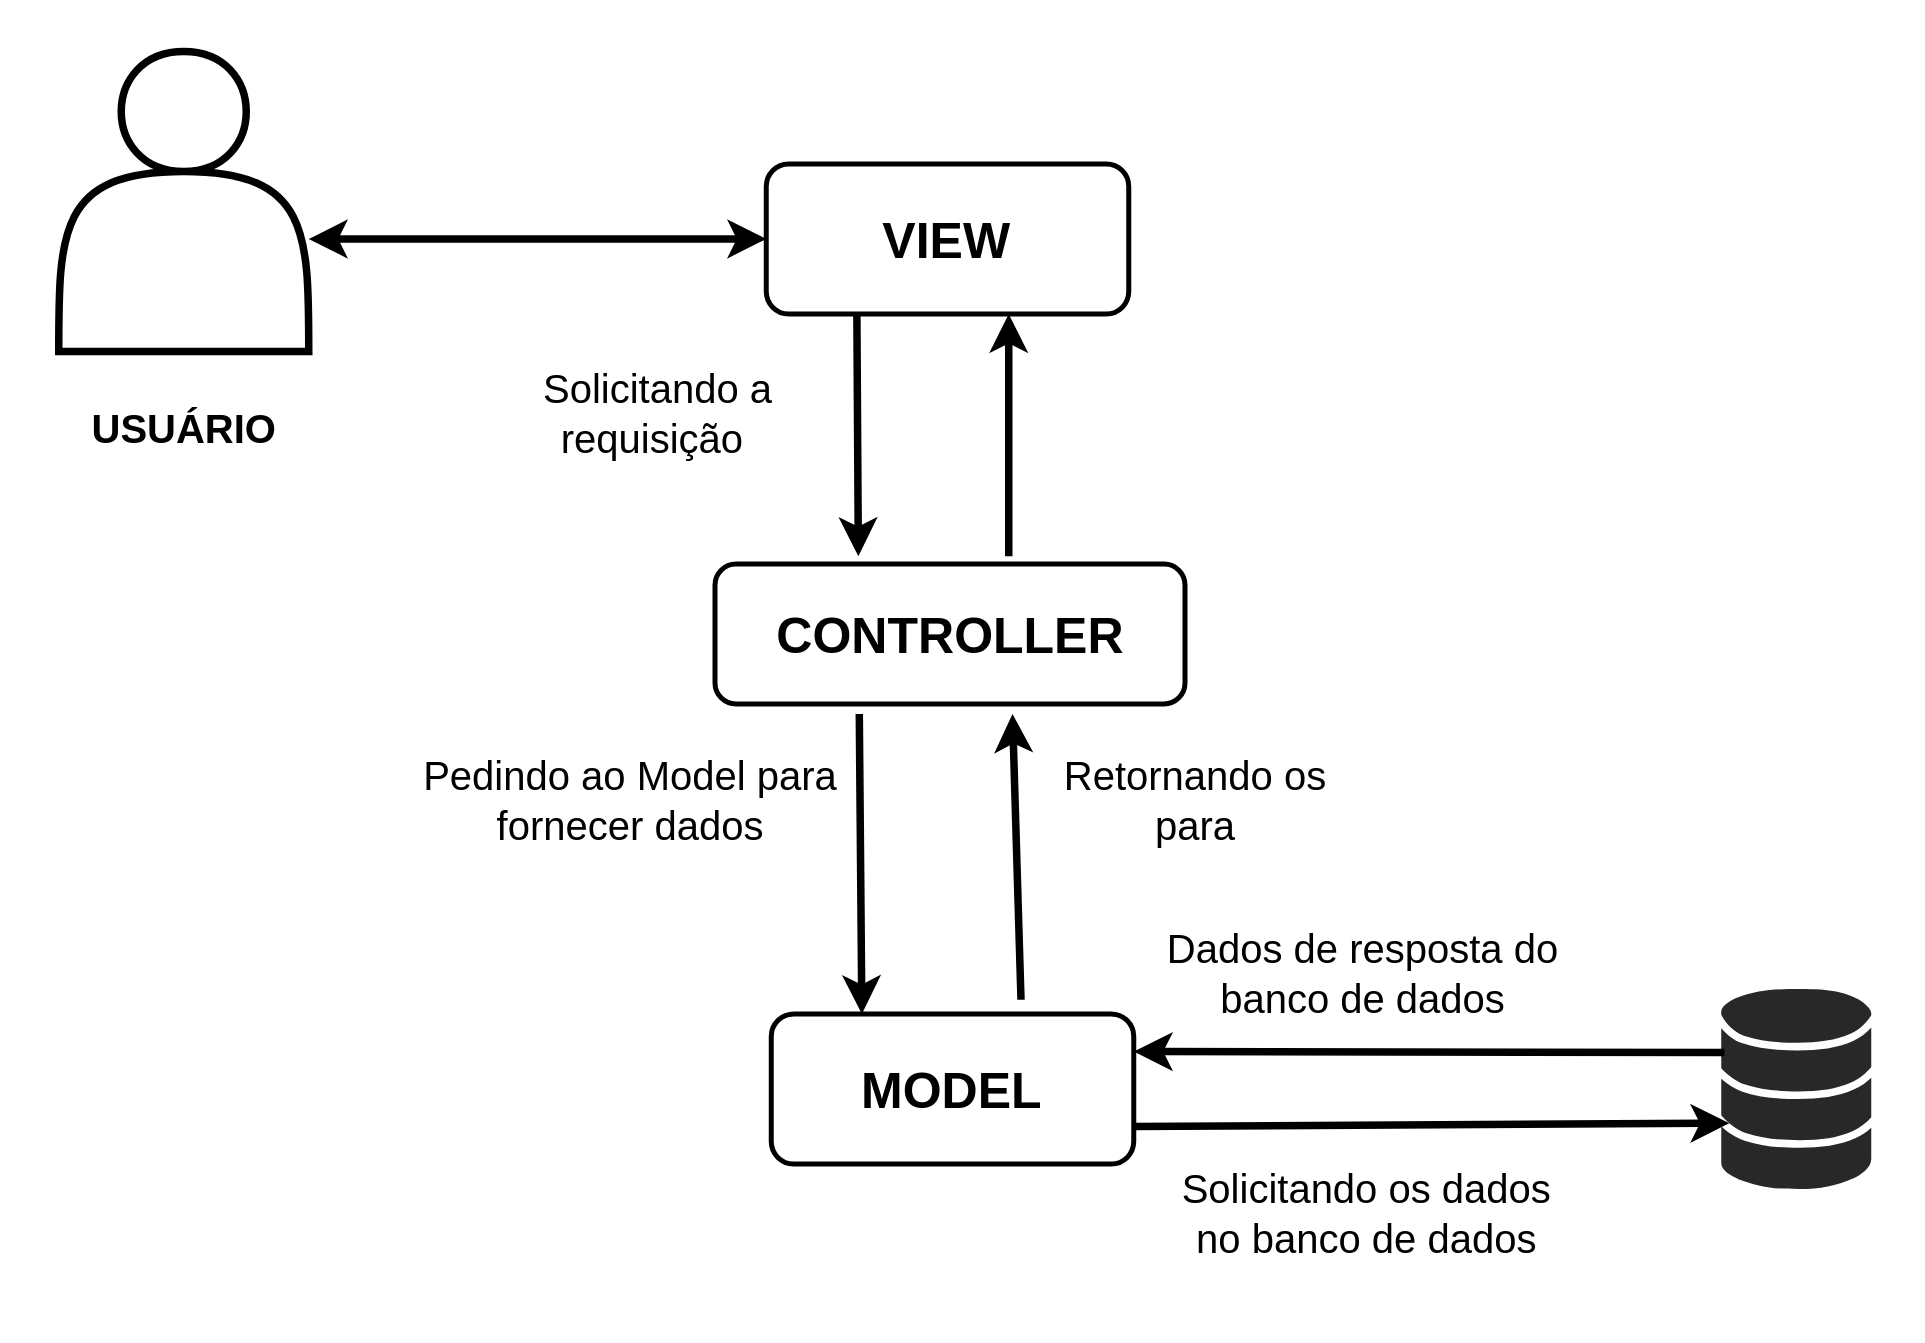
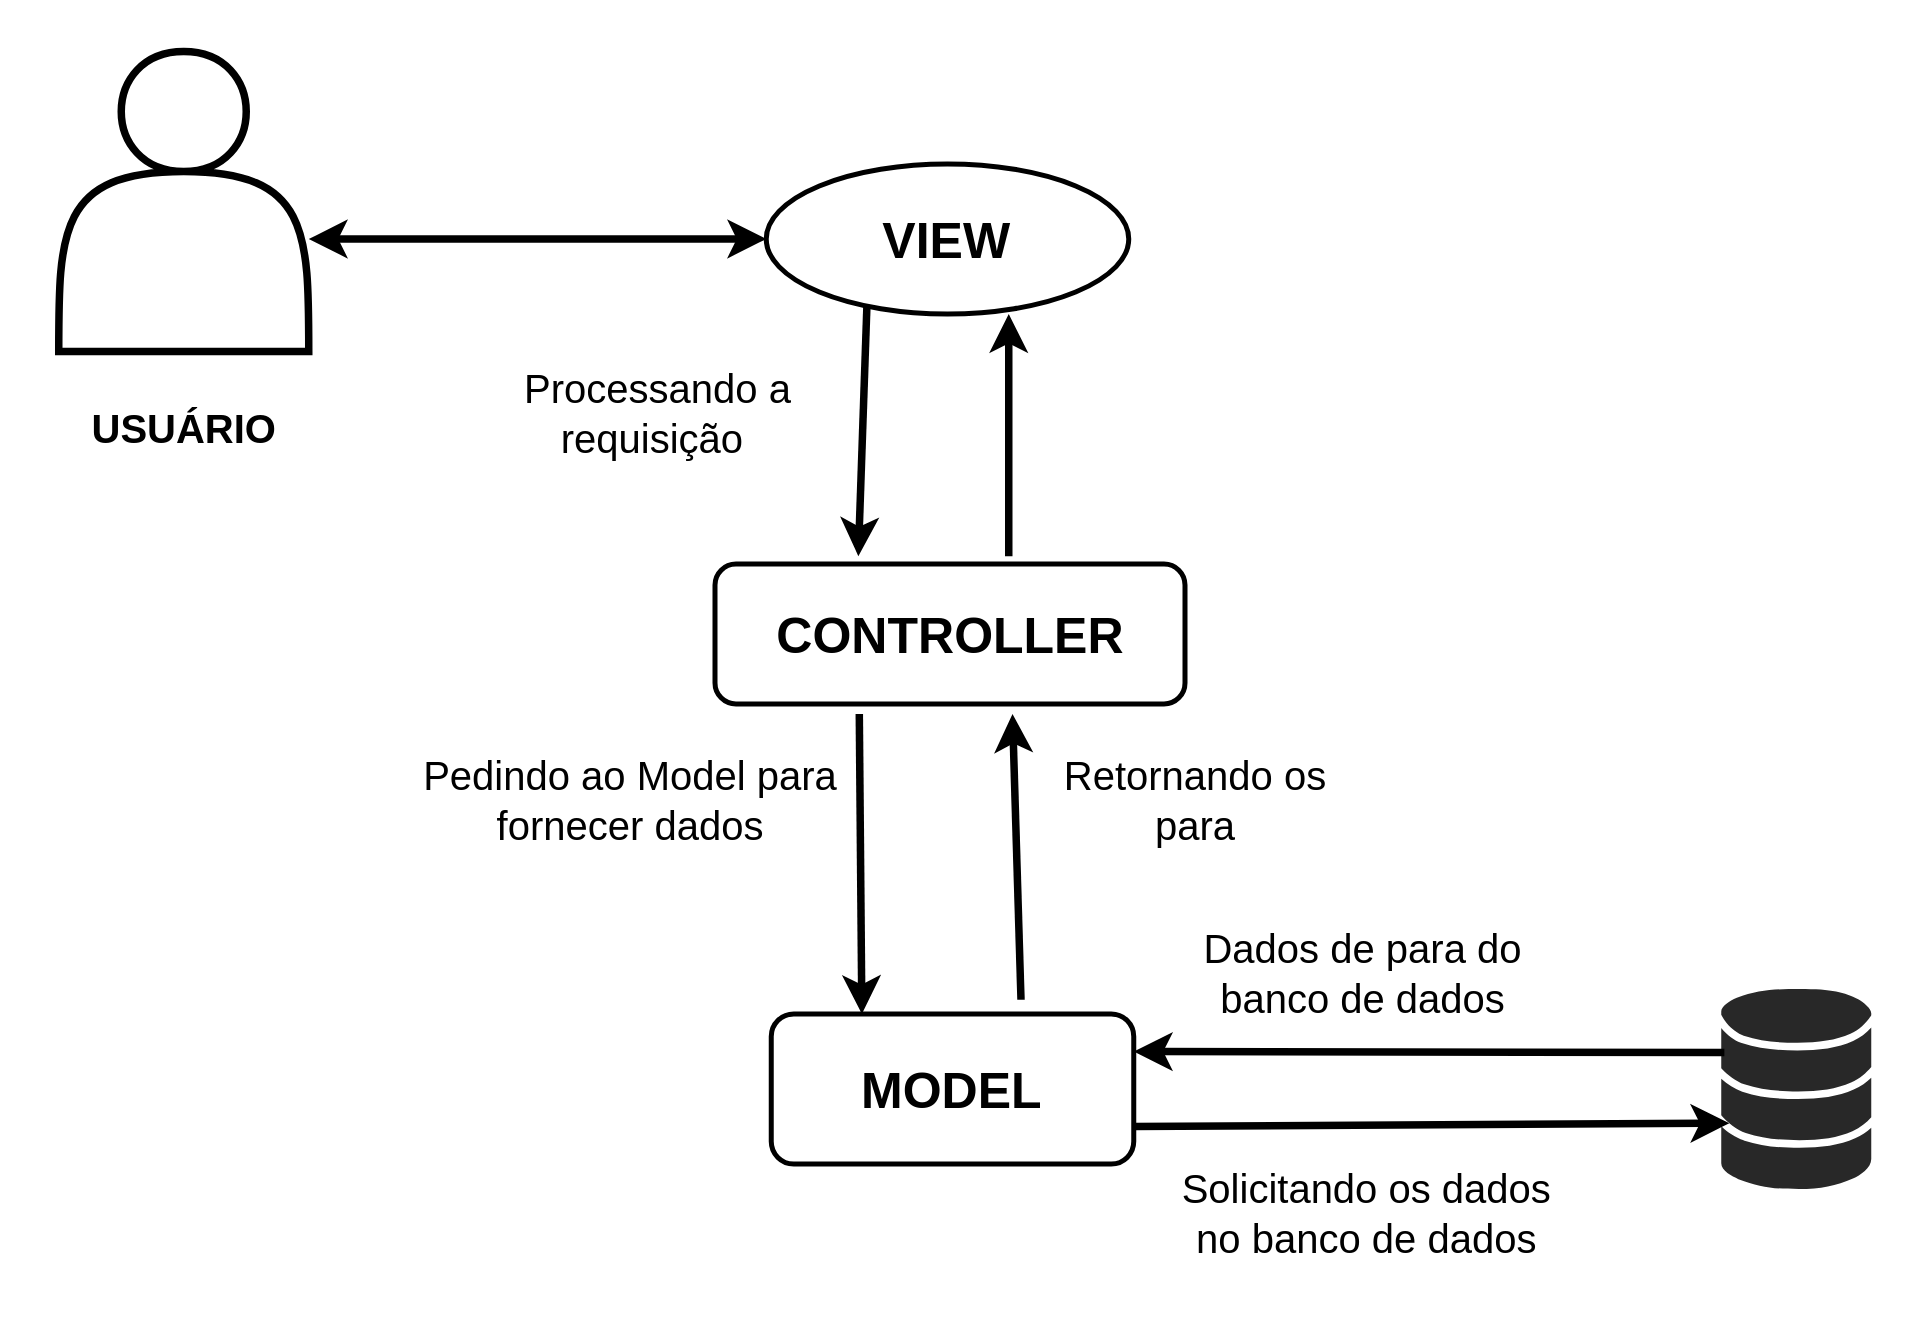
(948, 239) -> (948, 239)
(659, 414) -> (659, 414)
(1364, 974) -> (1364, 974)
